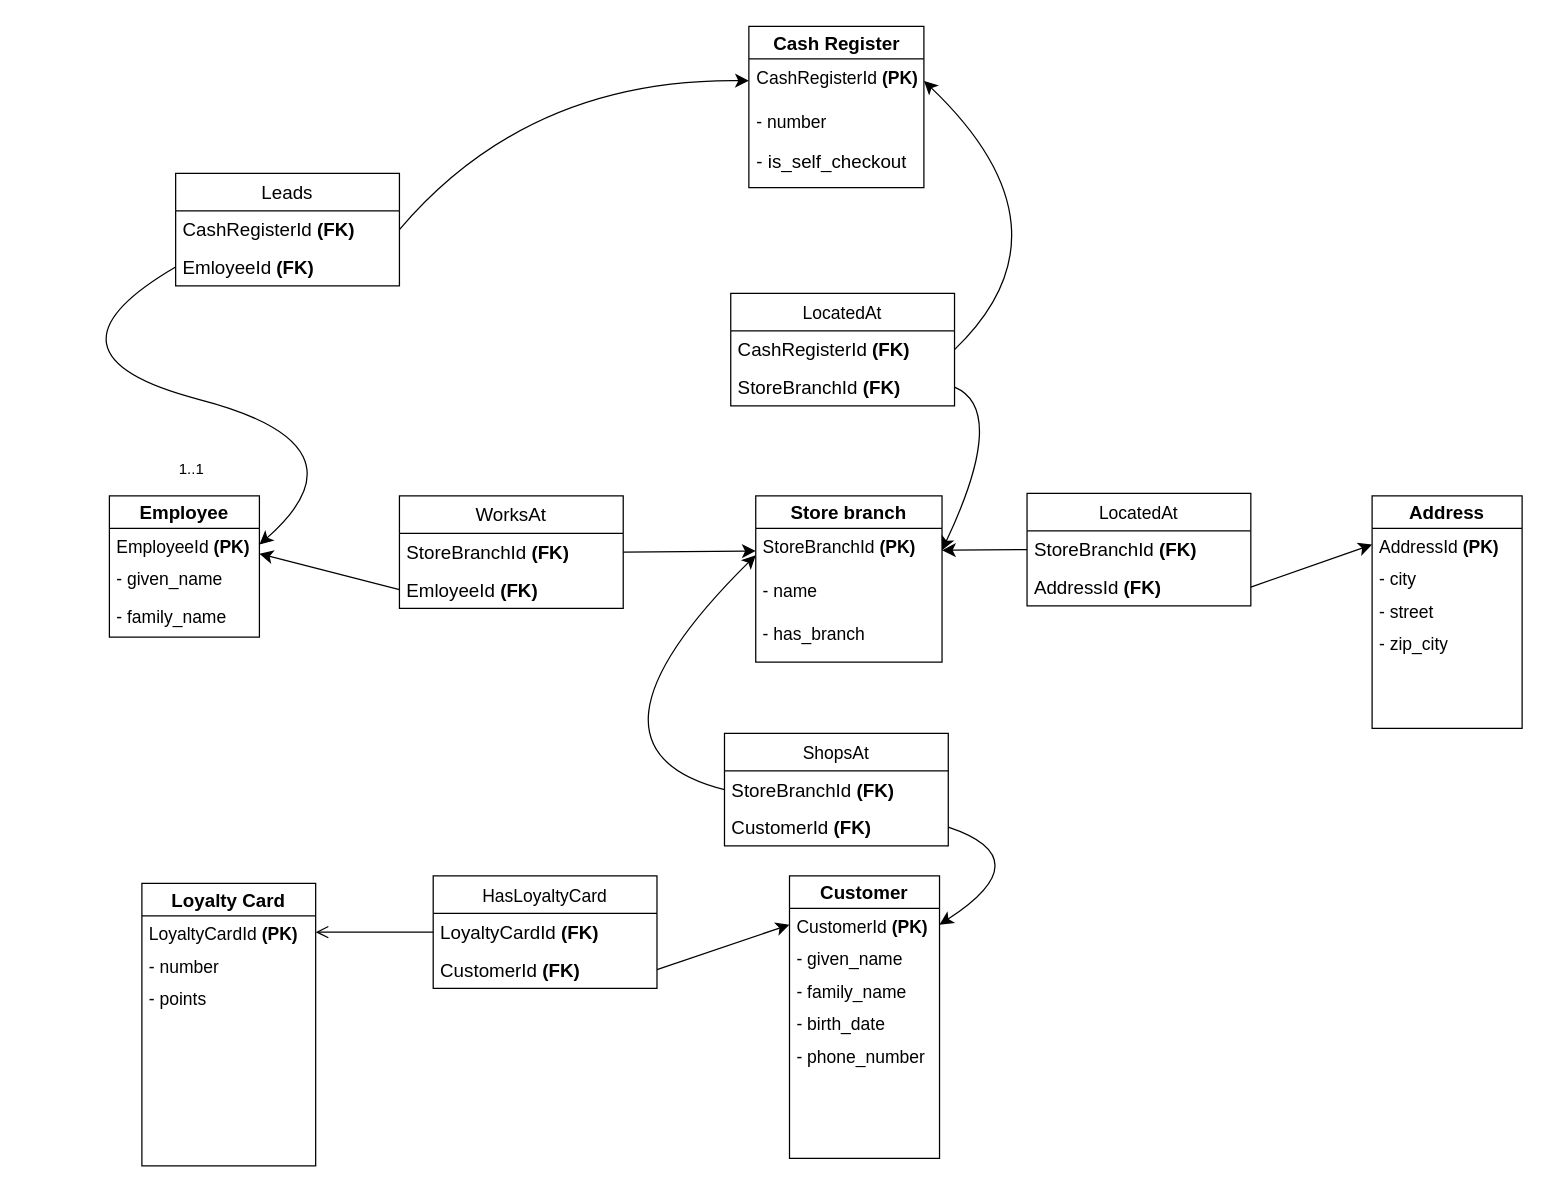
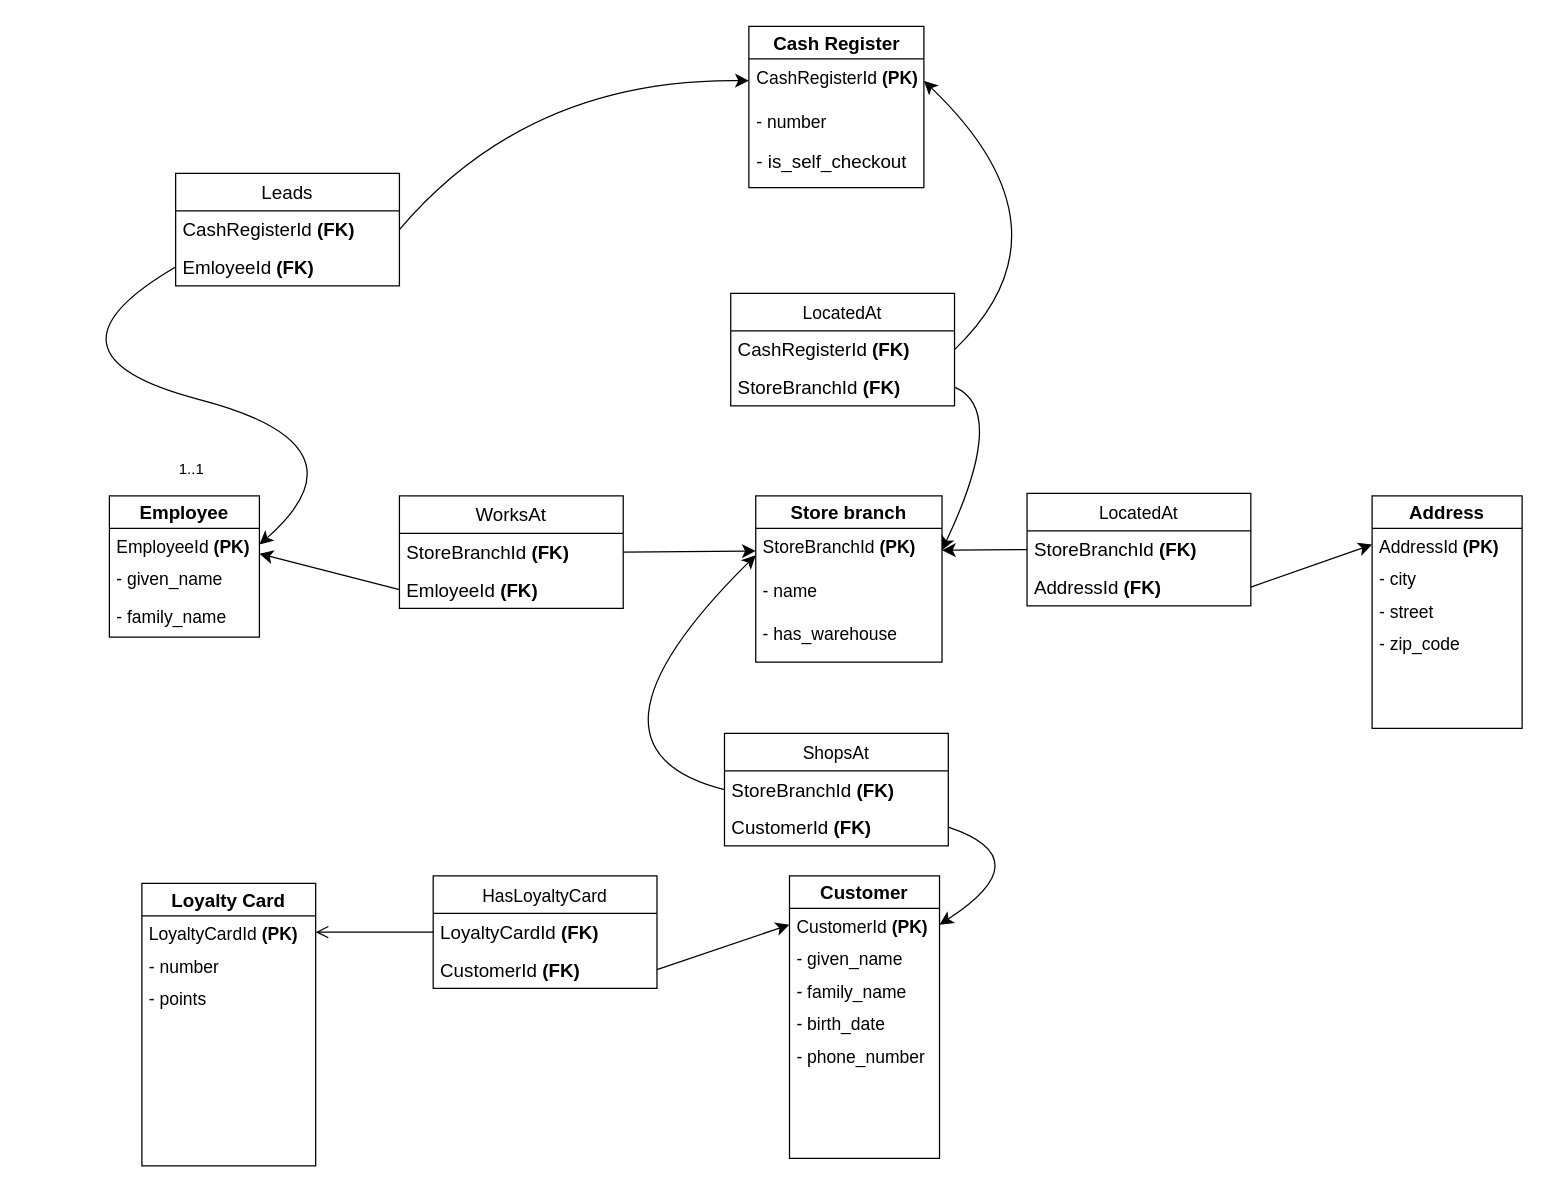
(820, 635) -> (834, 635)
(1422, 645) -> (1424, 645)
